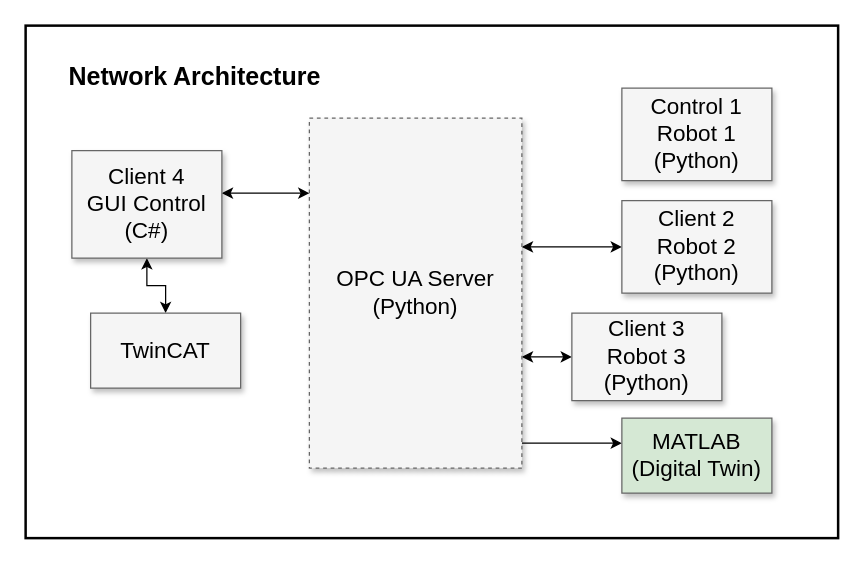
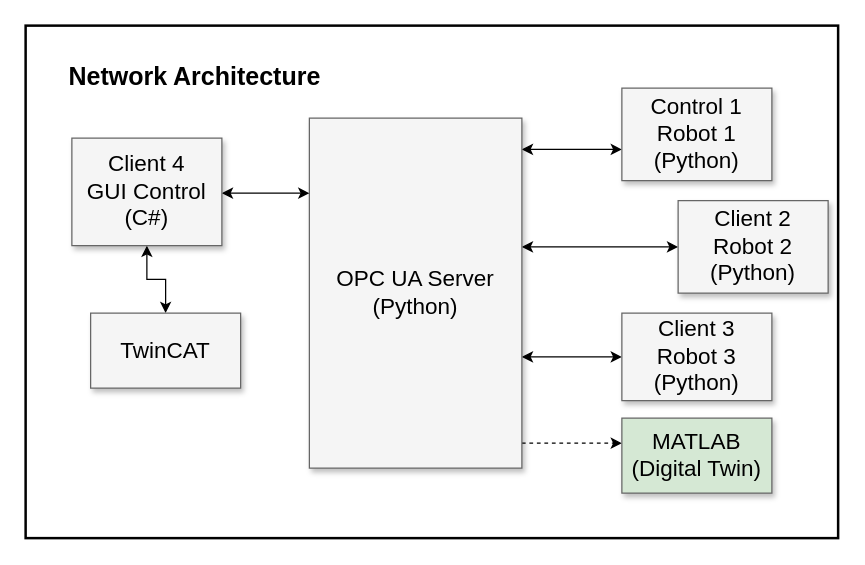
none -> (572, 149)
(147, 204) -> (147, 192)
(697, 247) -> (753, 247)
(416, 293) -> (416, 293)
(647, 357) -> (697, 357)
(567, 443) -> (567, 443)
